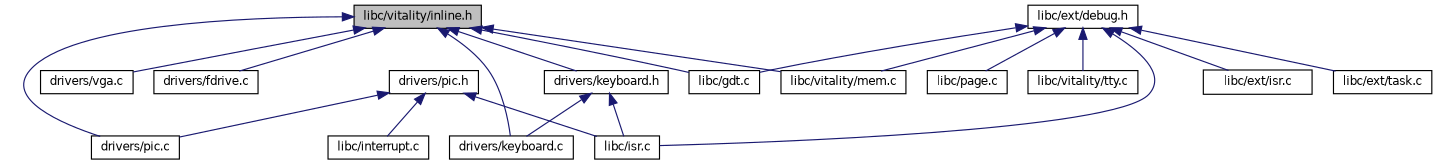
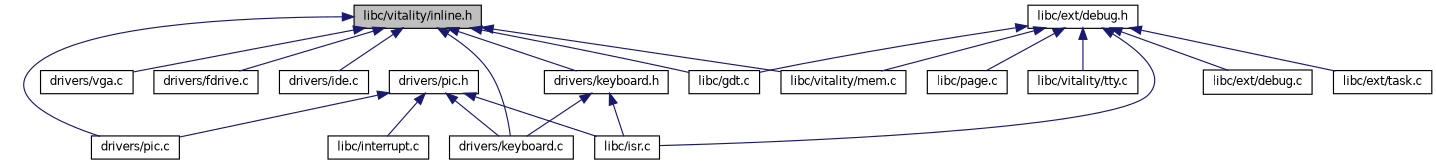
none -> (324, 82)
(1258, 82) -> (1258, 82)
none -> (477, 118)
